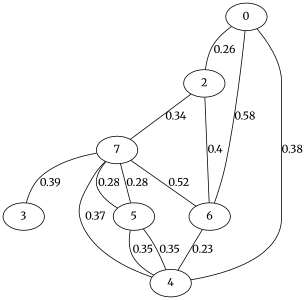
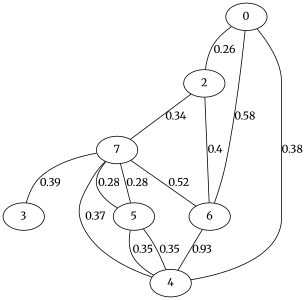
(203, 250) -> (202, 250)
